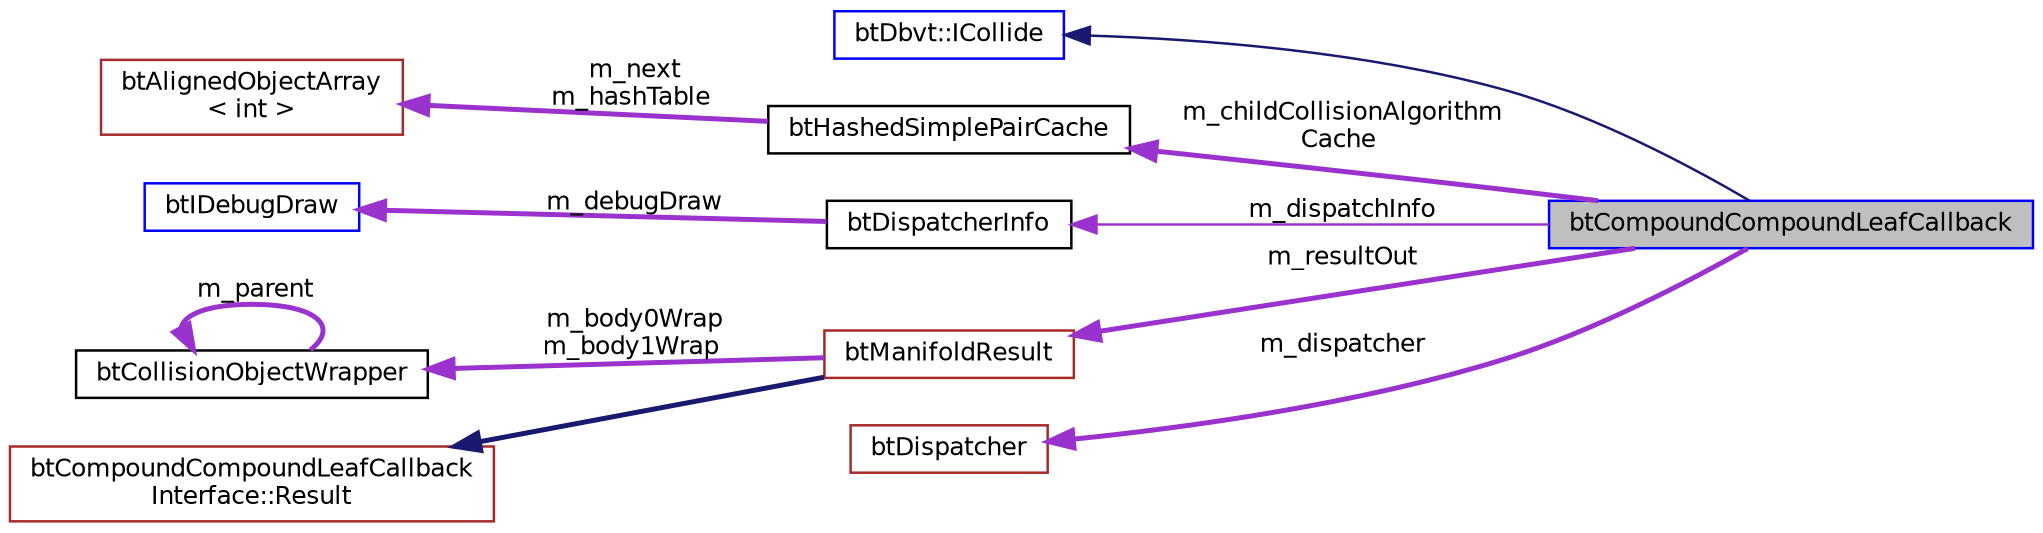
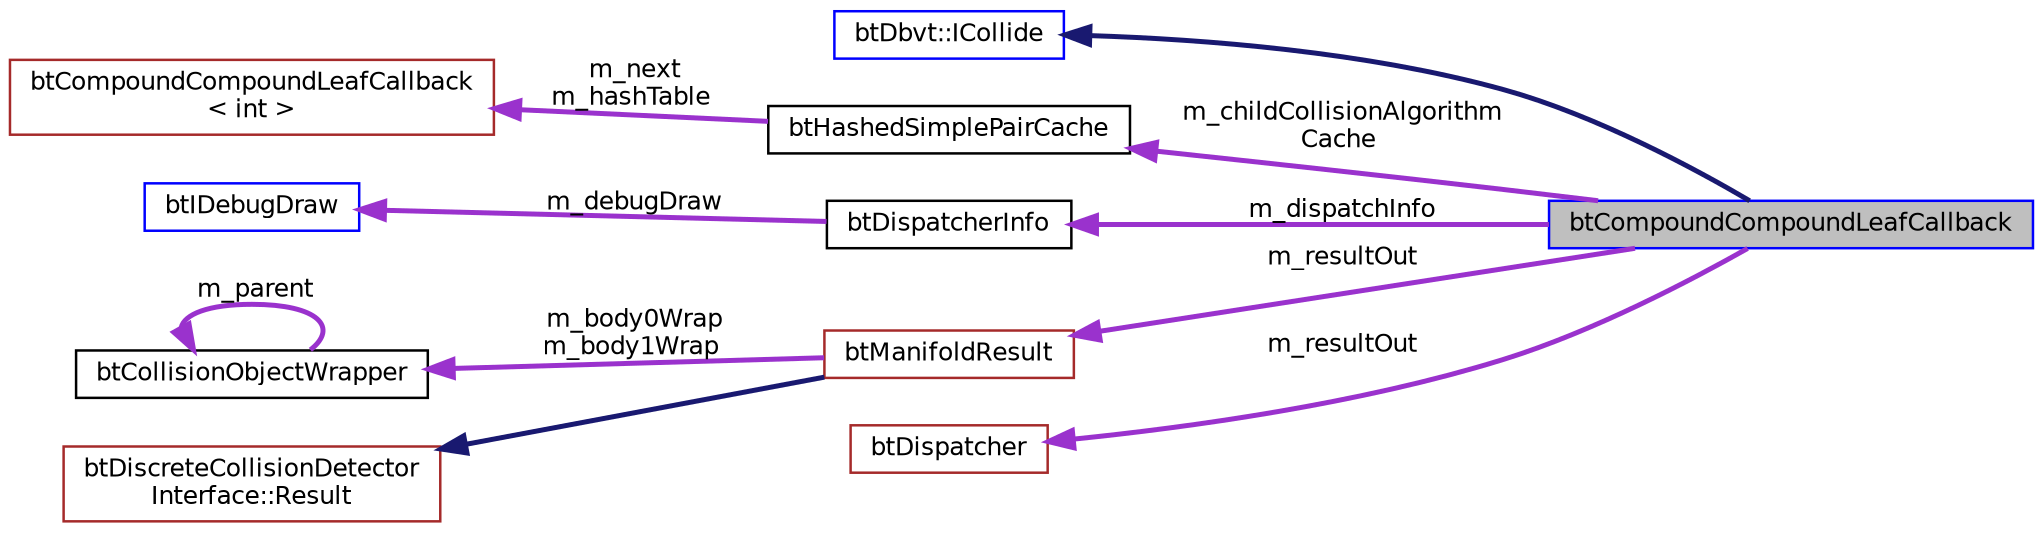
(1432, 73) -> (1432, 73)
(252, 97) -> (252, 97)
(1323, 224) -> (1323, 224)
(1340, 345) -> (1340, 345)
(252, 484) -> (252, 484)
